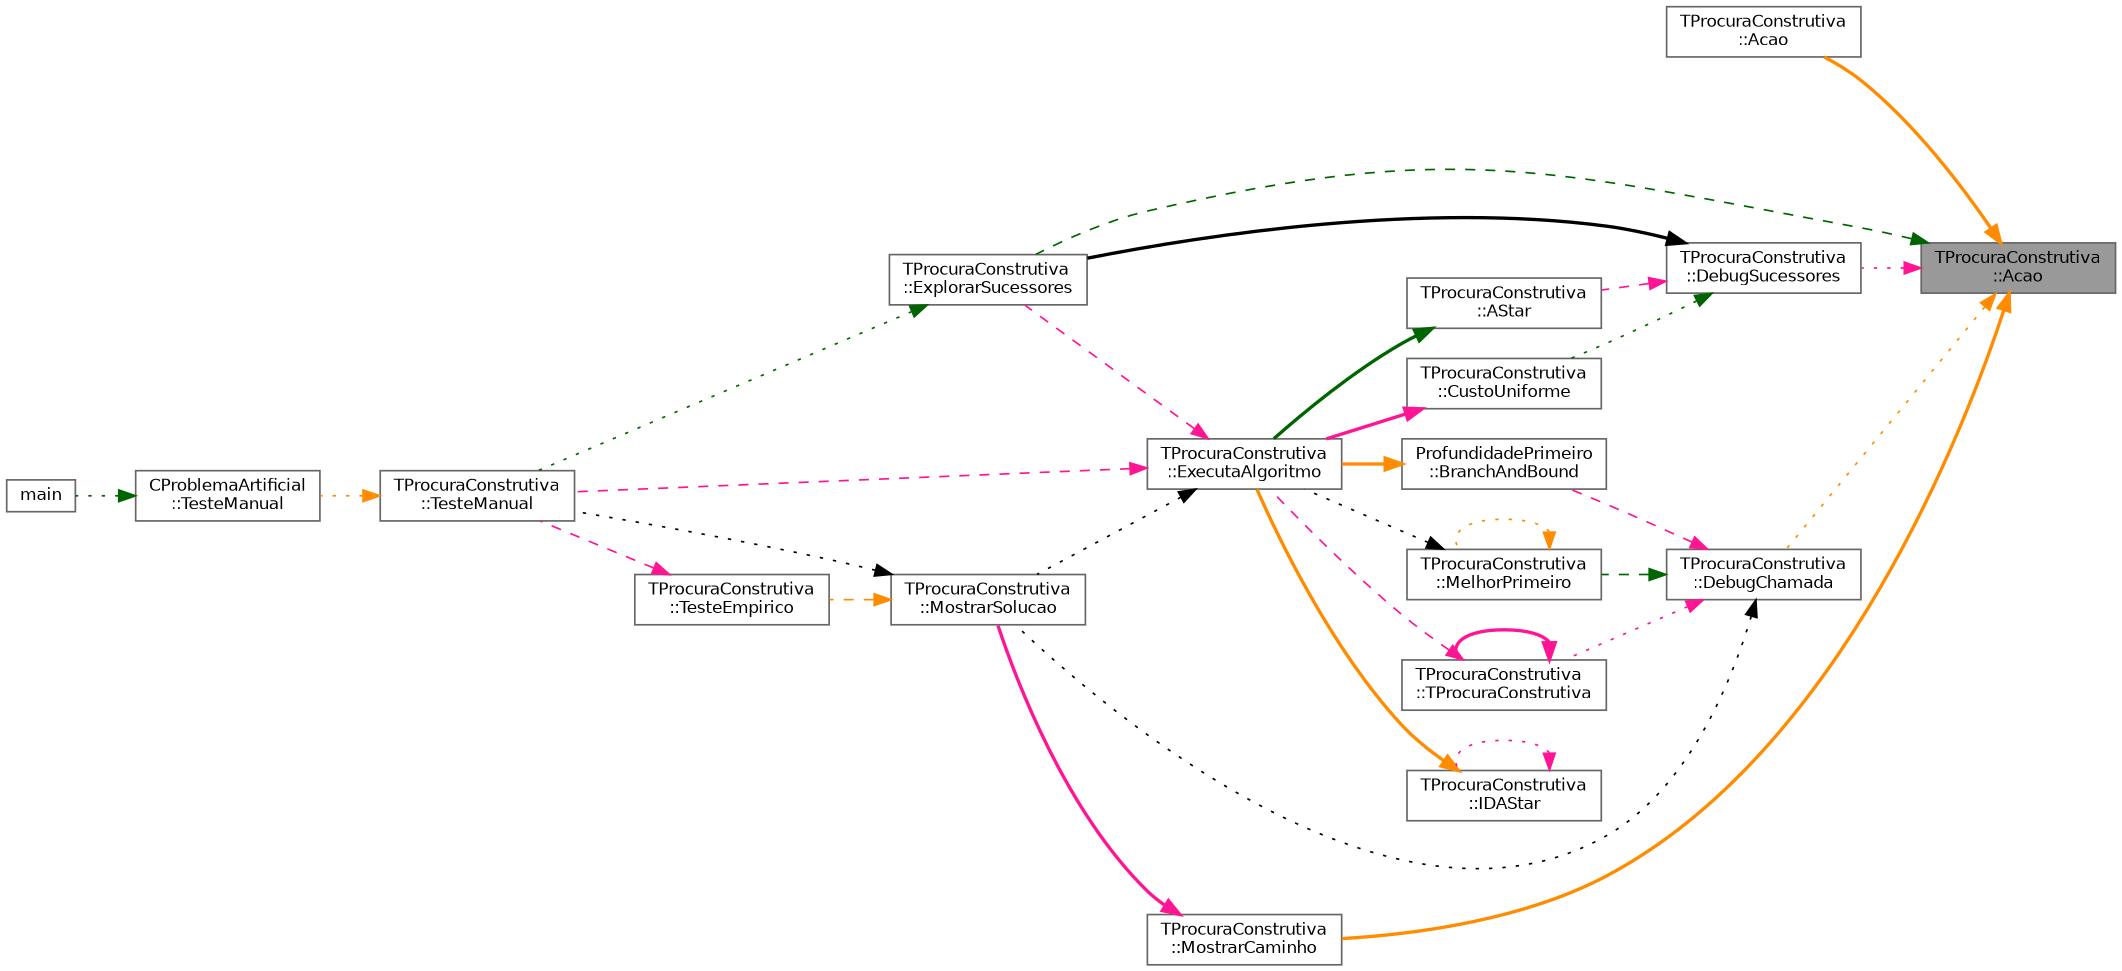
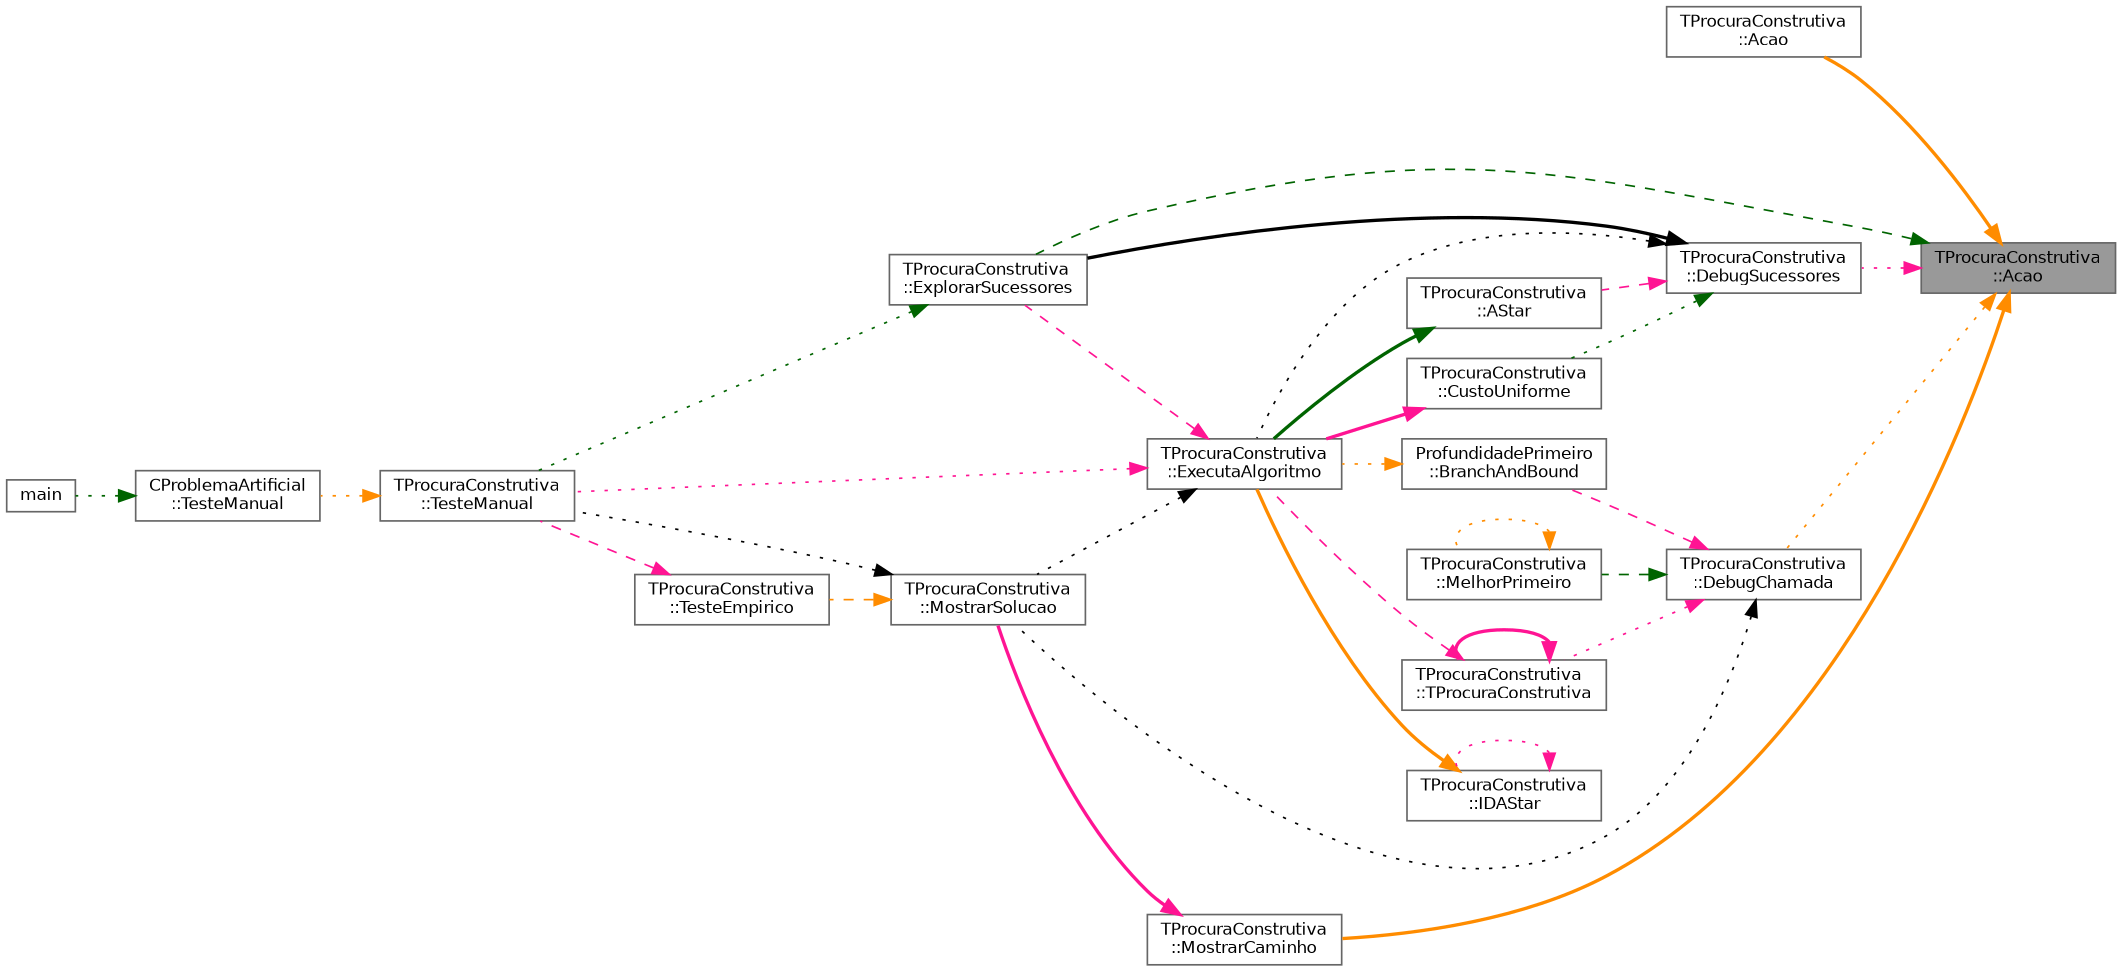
(1364, 464) -> (1364, 464)
(852, 480) -> (852, 480)
(1366, 516) -> (1411, 259)
